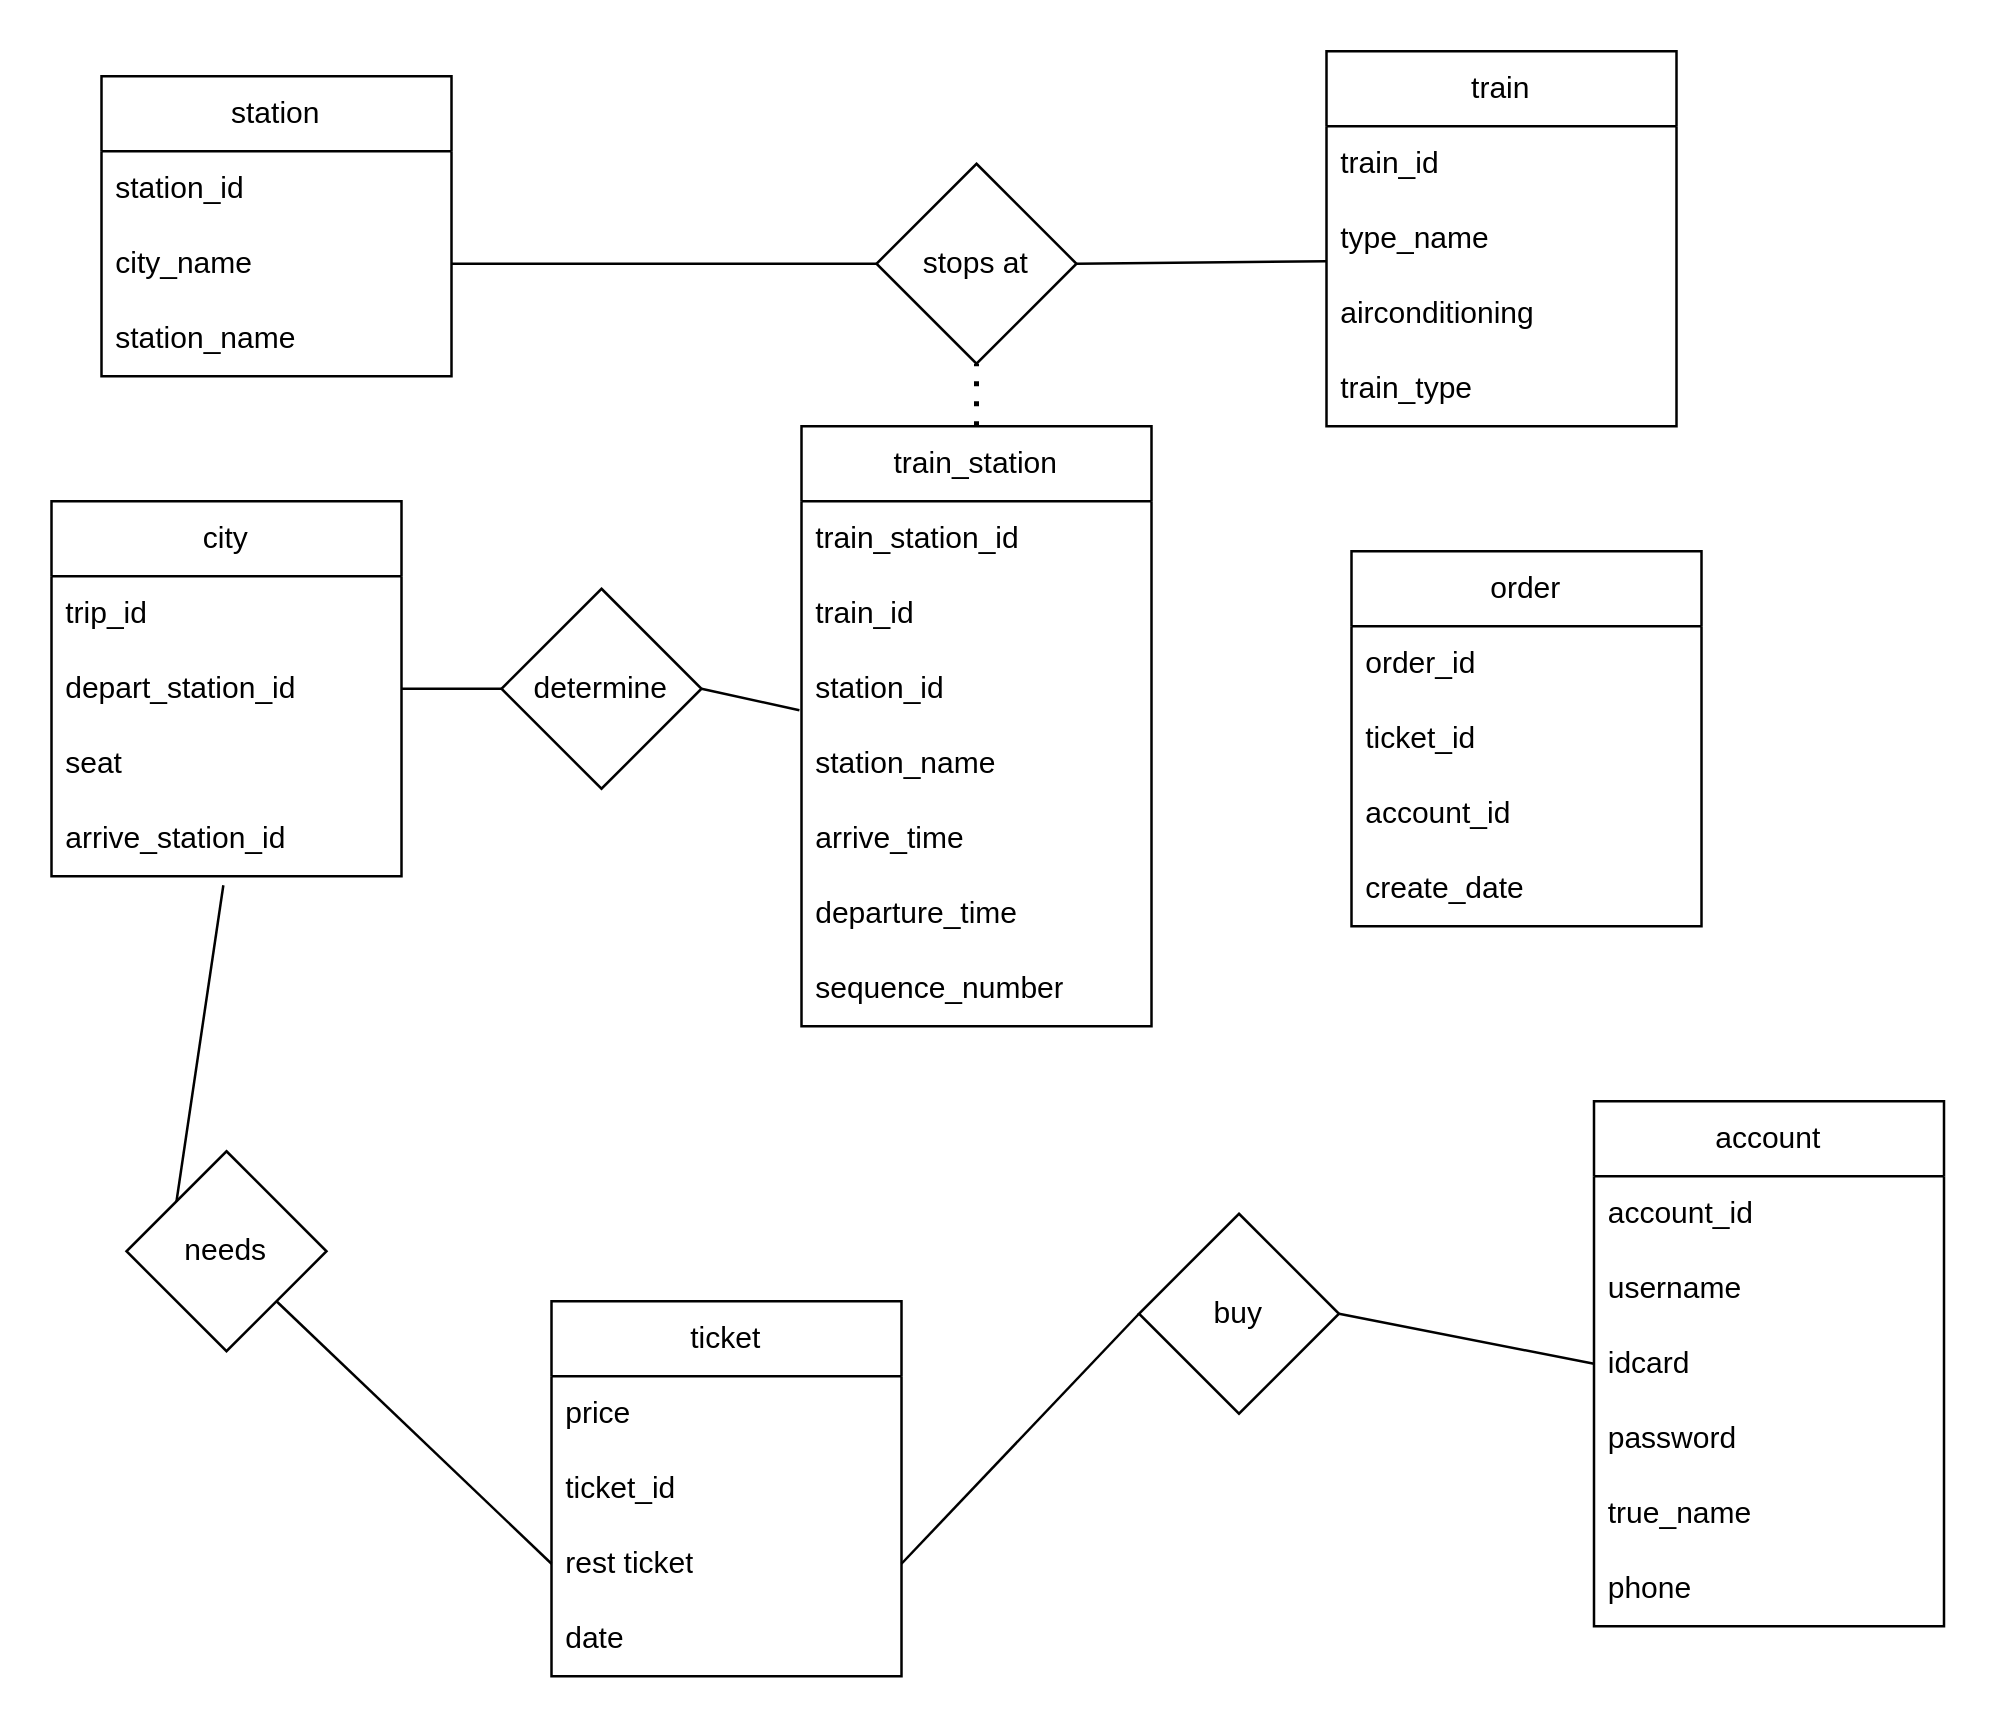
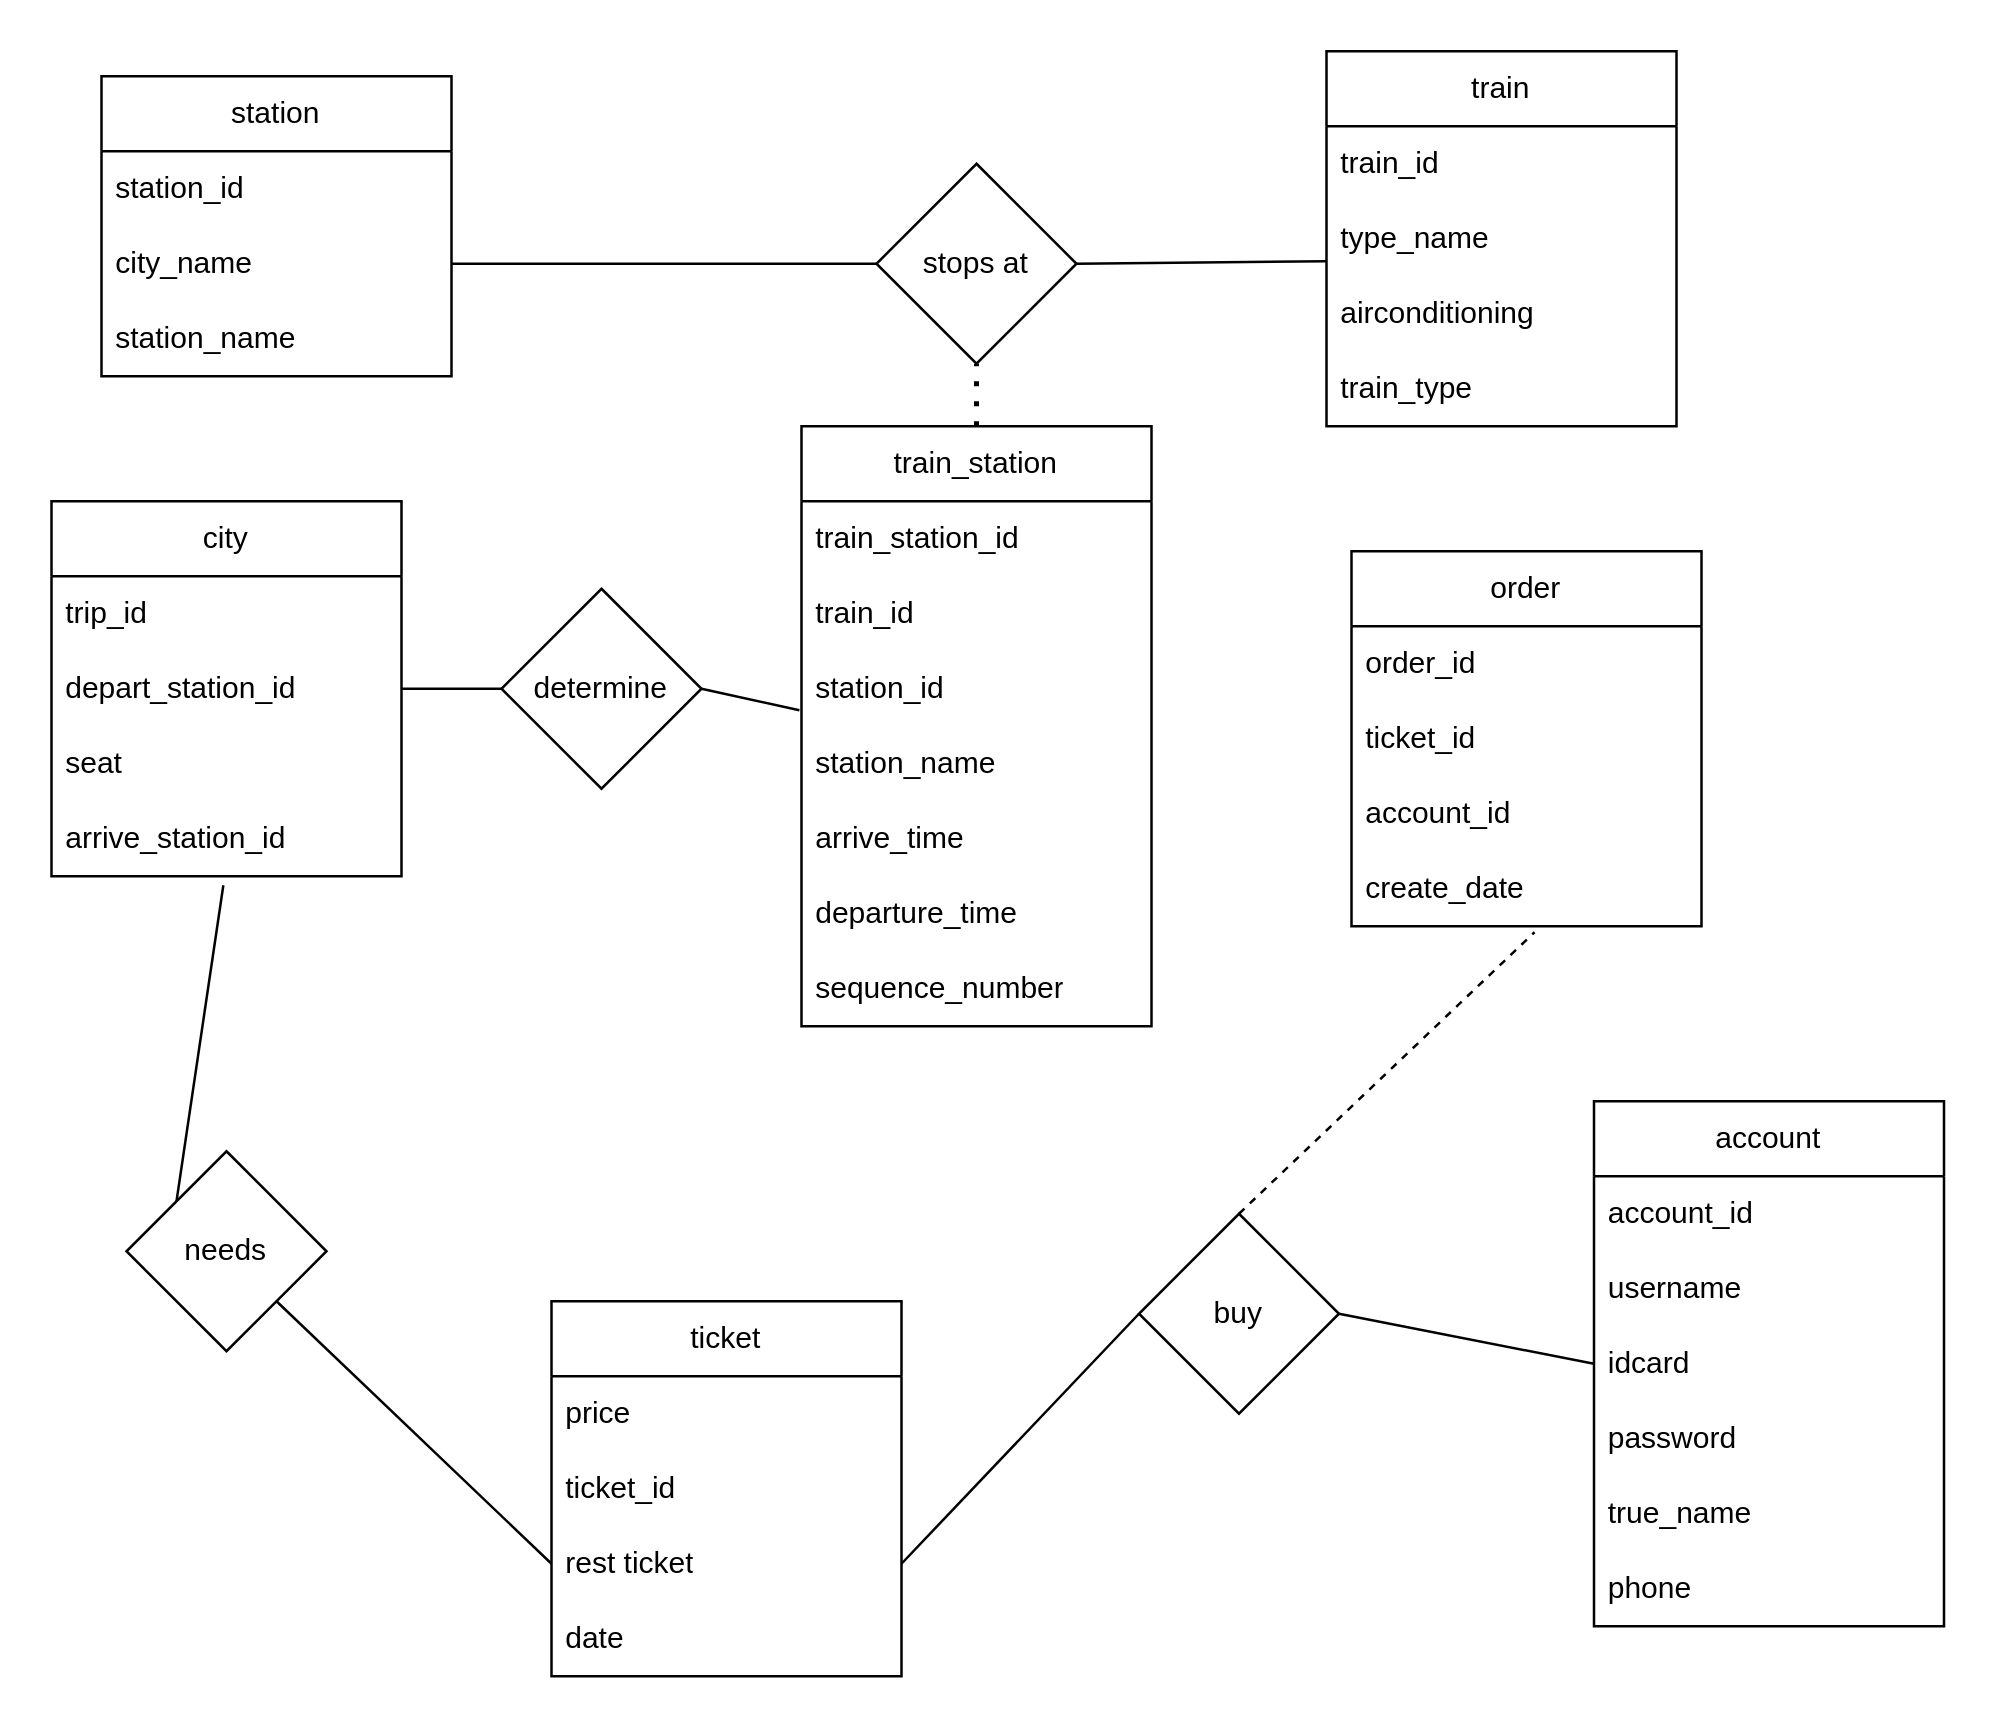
none -> (1387, 1073)
